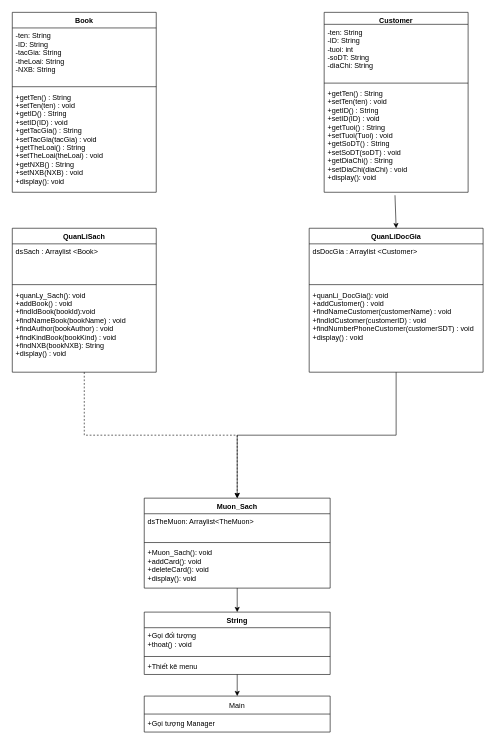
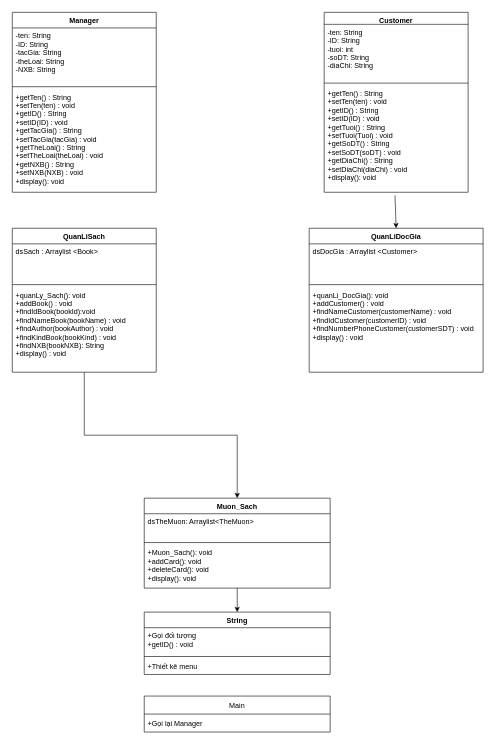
(84, 20) -> (84, 20)
(129, 435) -> (129, 435)
(348, 435) -> none
(172, 636) -> (172, 636)
(237, 690) -> none
(181, 724) -> (175, 724)
